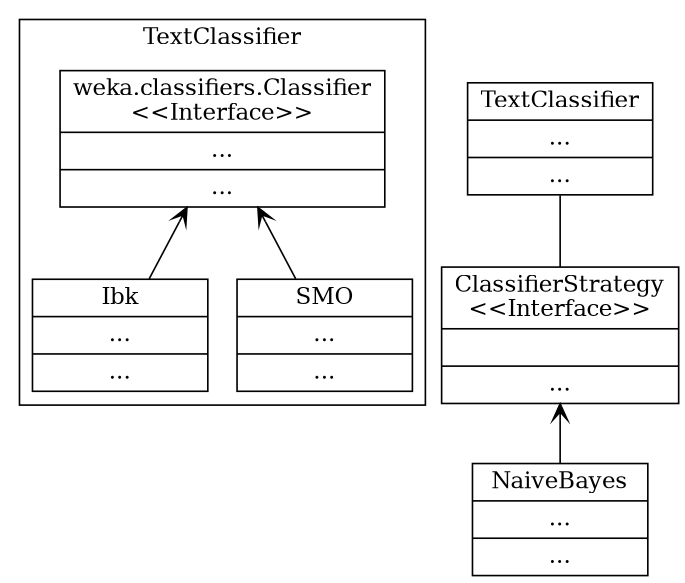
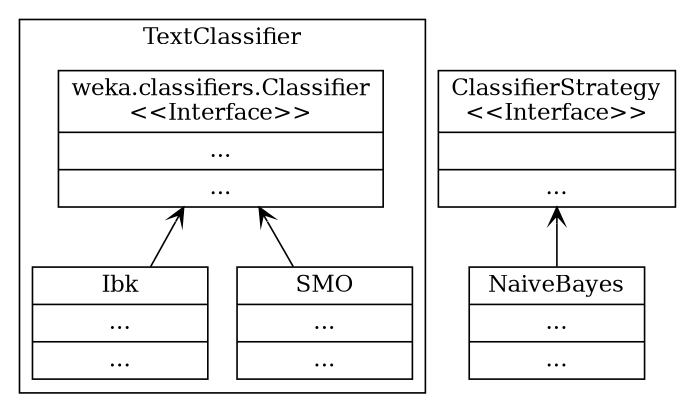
(560, 139) -> none
